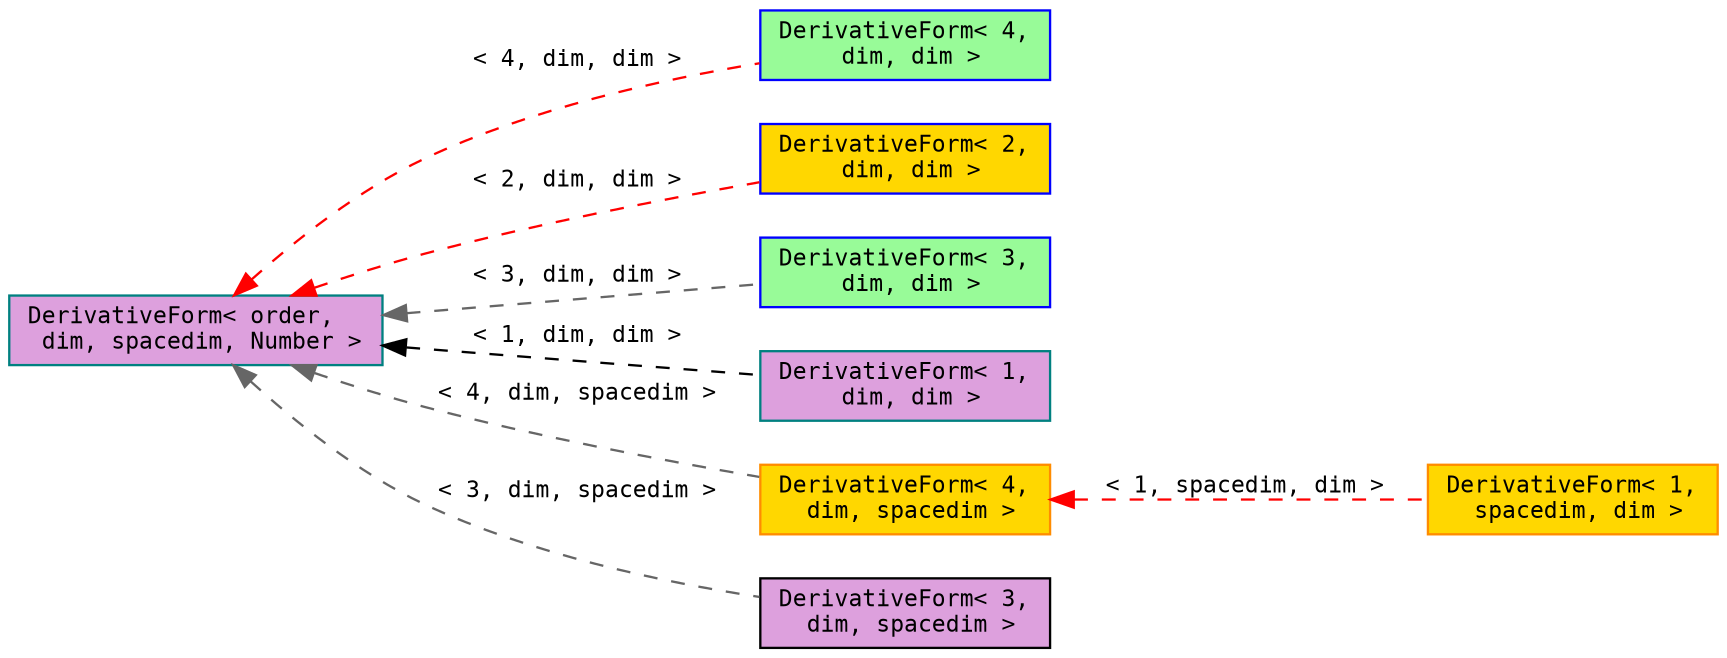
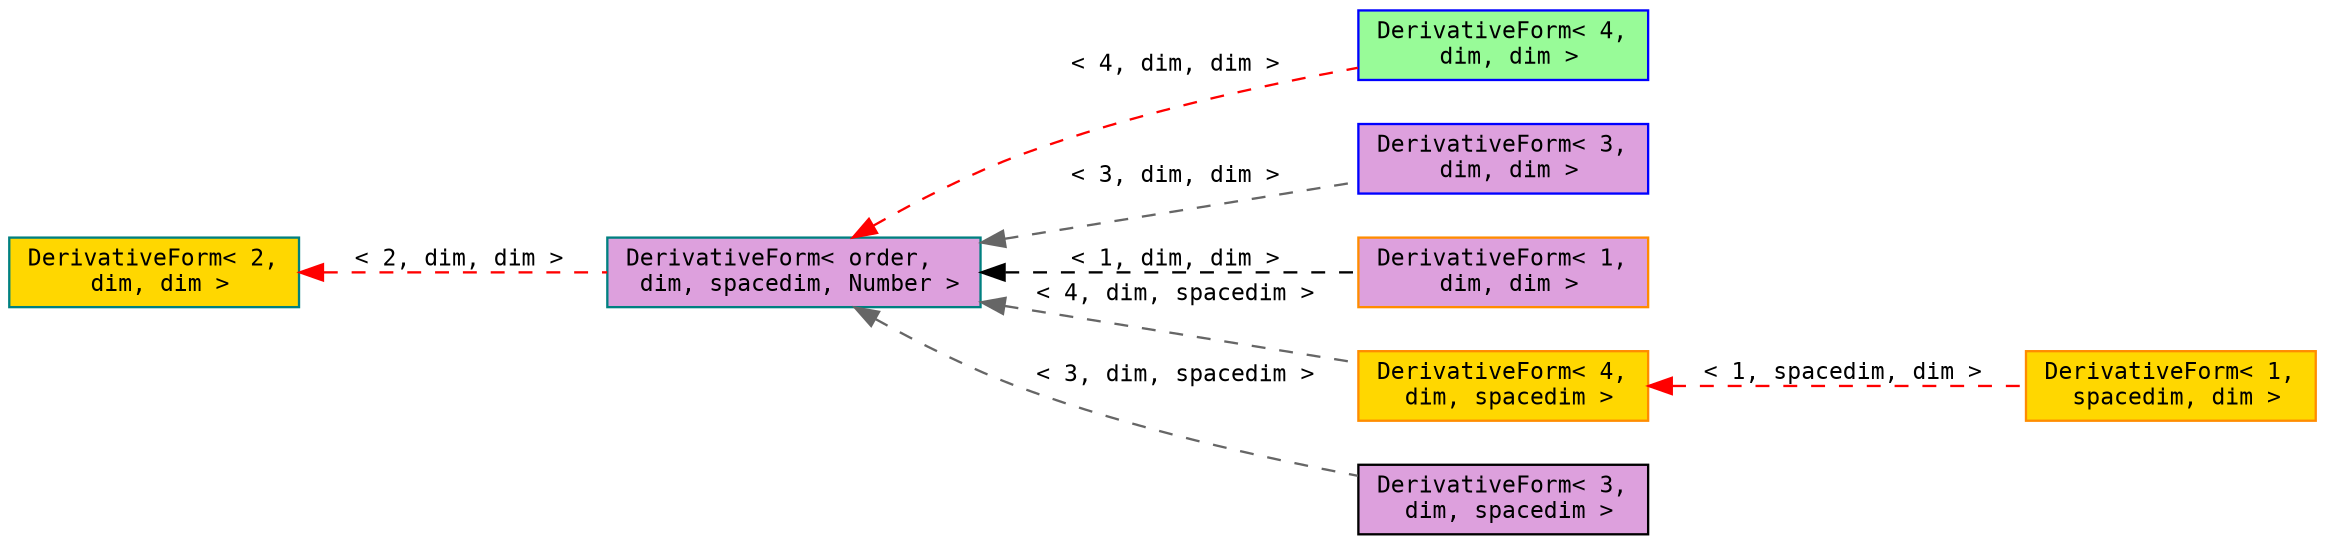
(905, 159) -> (154, 272)
(535, 227) -> (465, 272)
(905, 272) -> (1503, 159)
(905, 386) -> (1503, 272)
